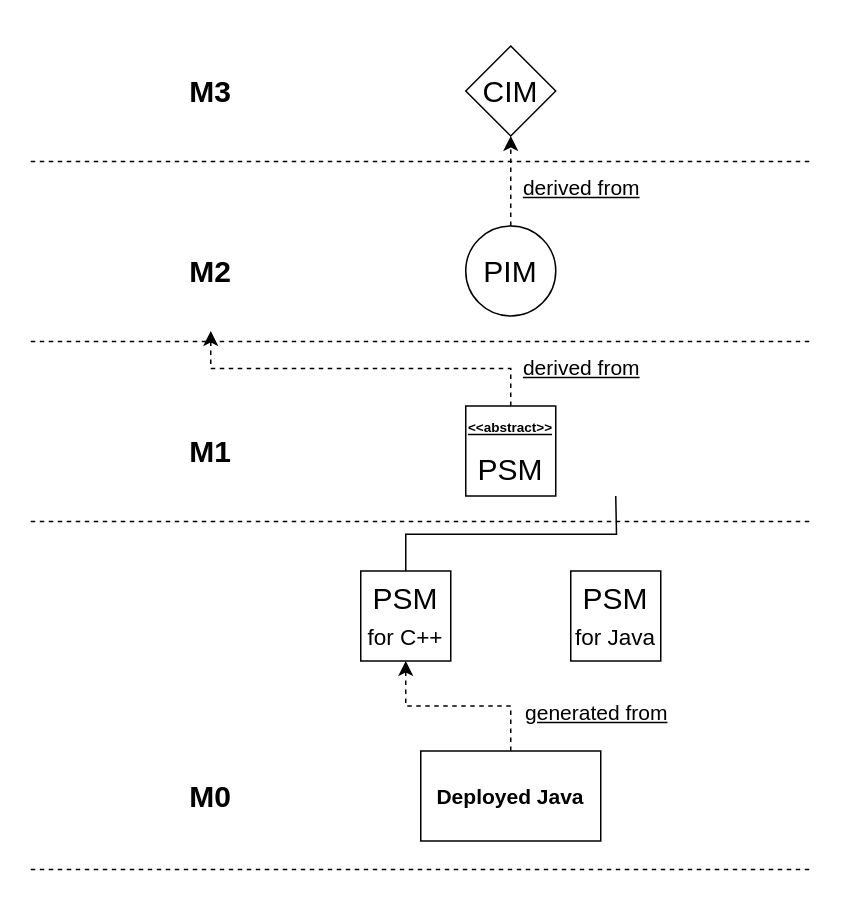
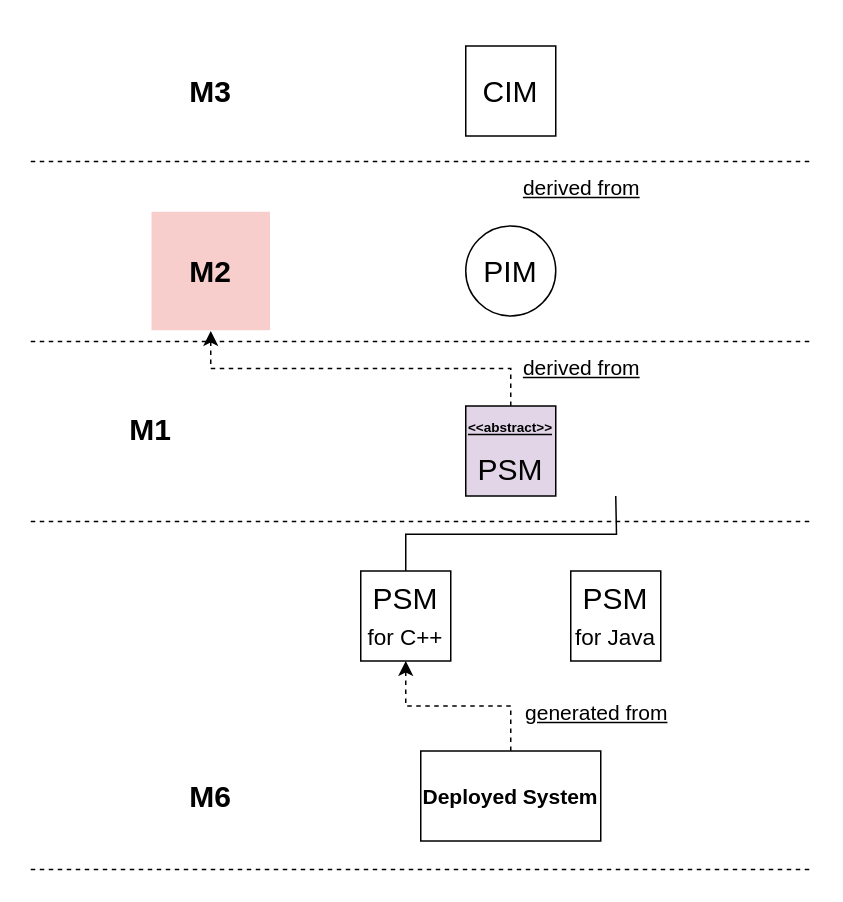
(511, 91) -> (511, 91)
(511, 187) -> none
(211, 271) -> (211, 271)
(211, 451) -> (151, 428)
(511, 451) -> (511, 451)
(211, 796) -> (211, 796)
(511, 796) -> (511, 796)
